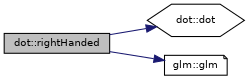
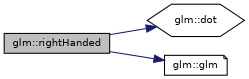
(196, 20) -> (196, 20)
(57, 43) -> (57, 43)
